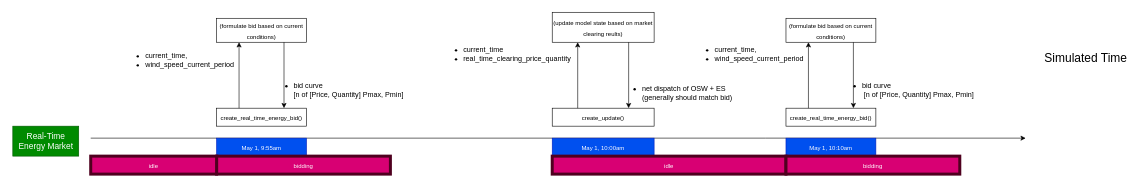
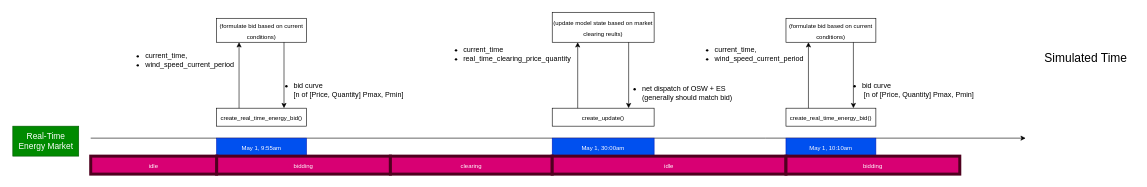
(603, 147) -> (603, 147)
none -> (471, 165)
